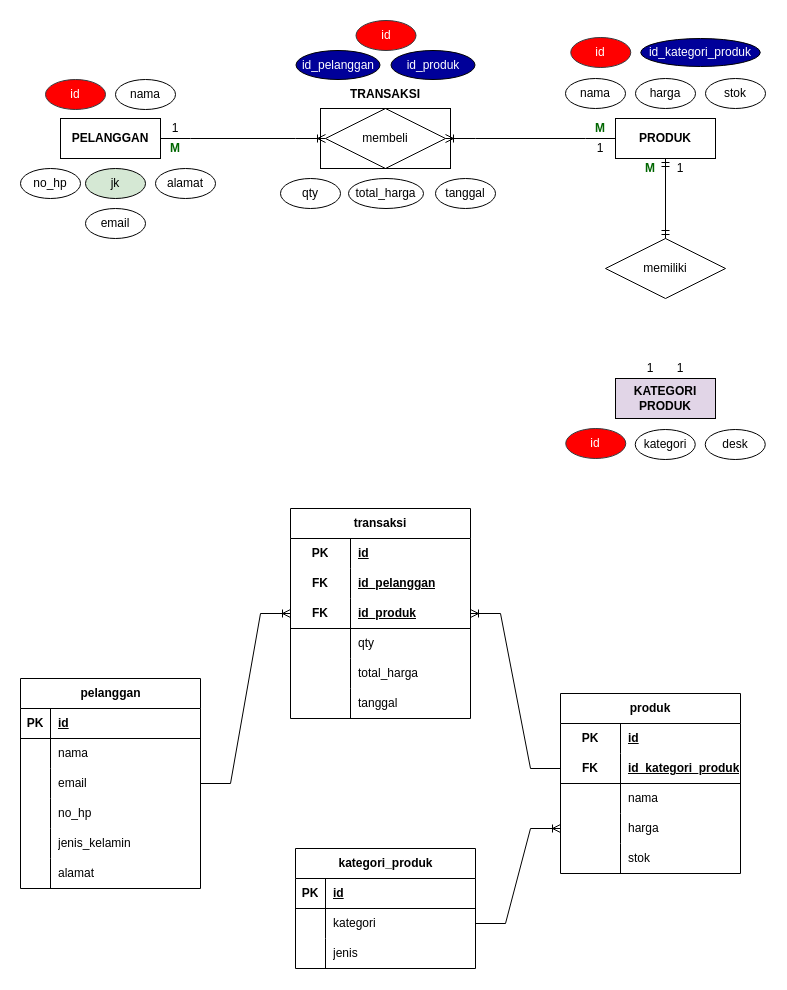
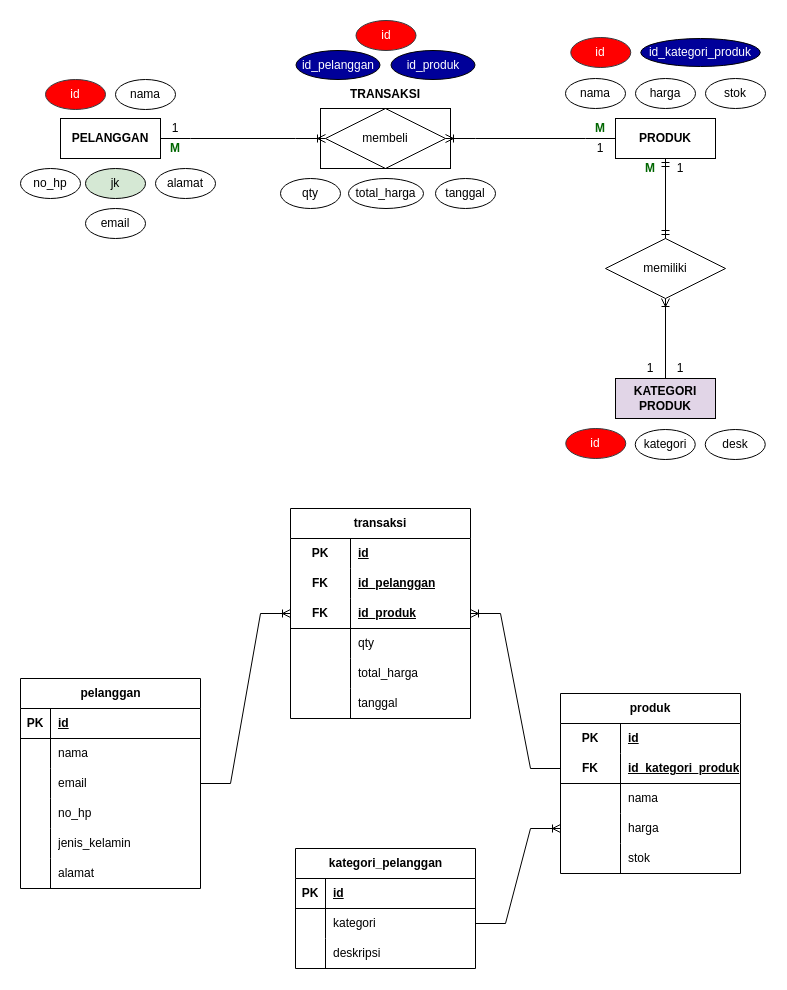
none -> (666, 339)
(386, 864) -> (386, 864)
(349, 954) -> (361, 954)
